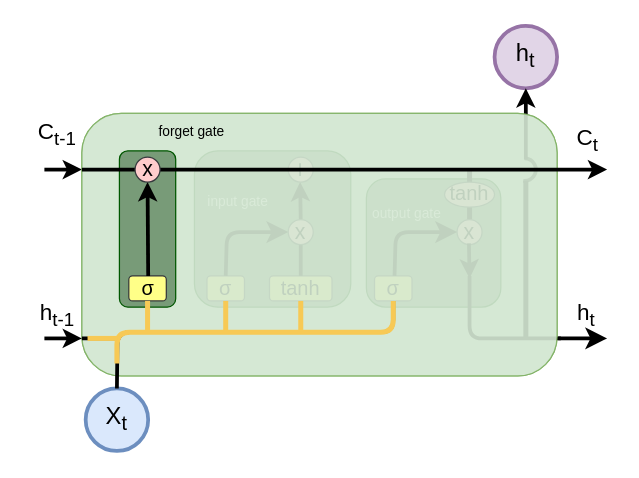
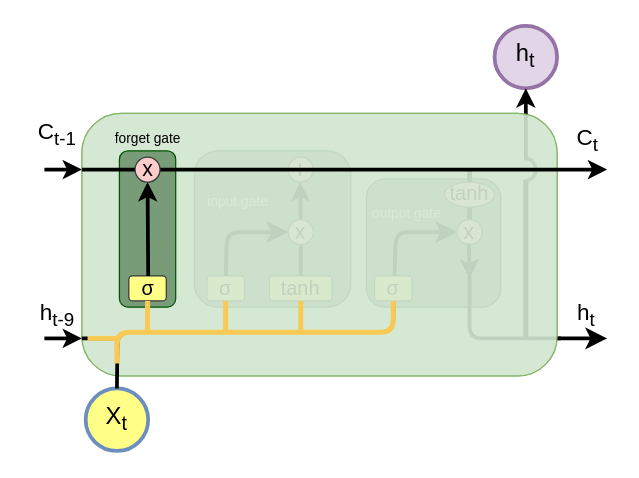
(191, 129) -> (148, 135)
(58, 316) -> (58, 316)
(117, 419) -> (117, 419)
